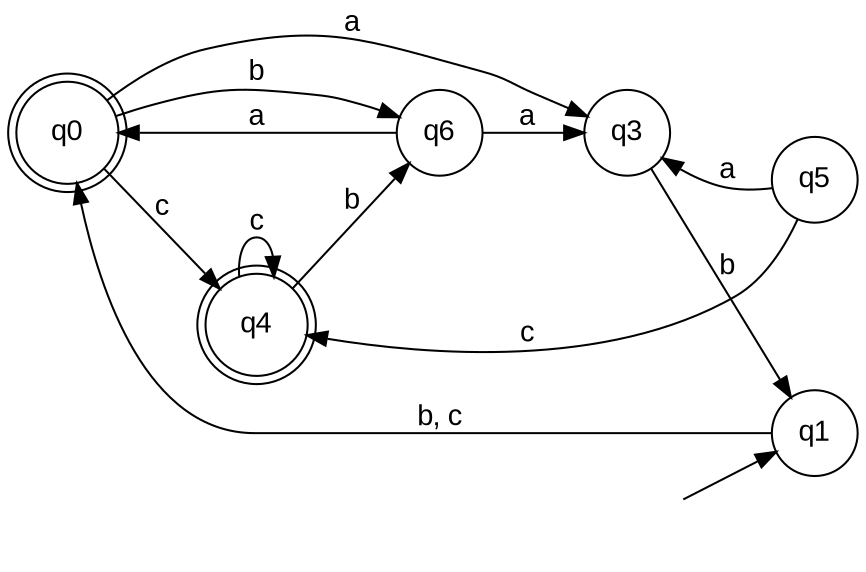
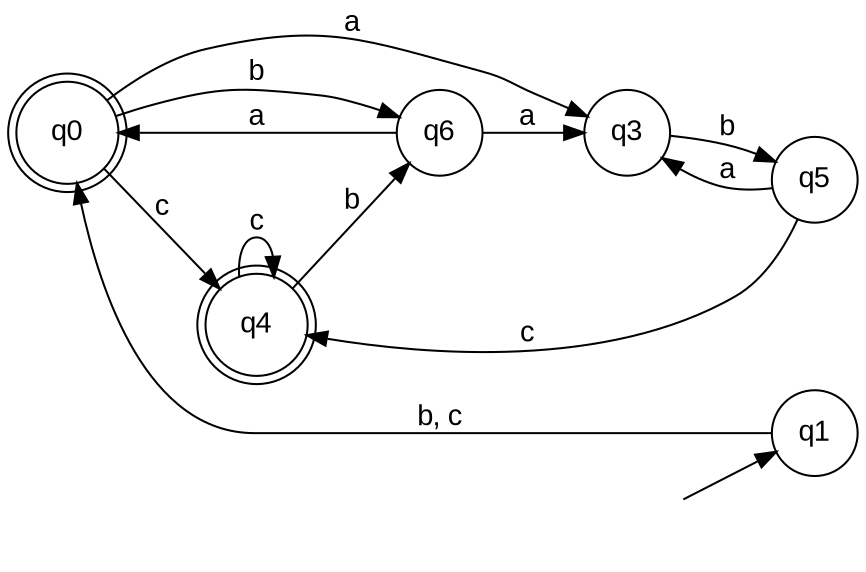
(716, 274) -> (714, 142)
